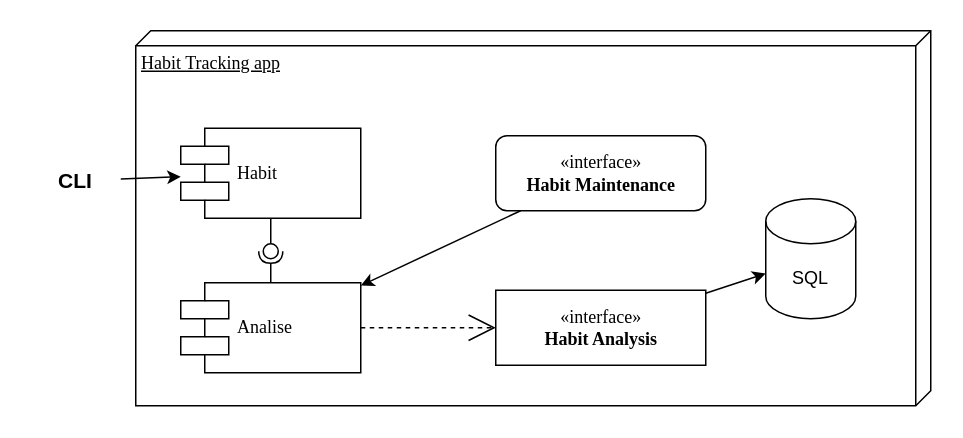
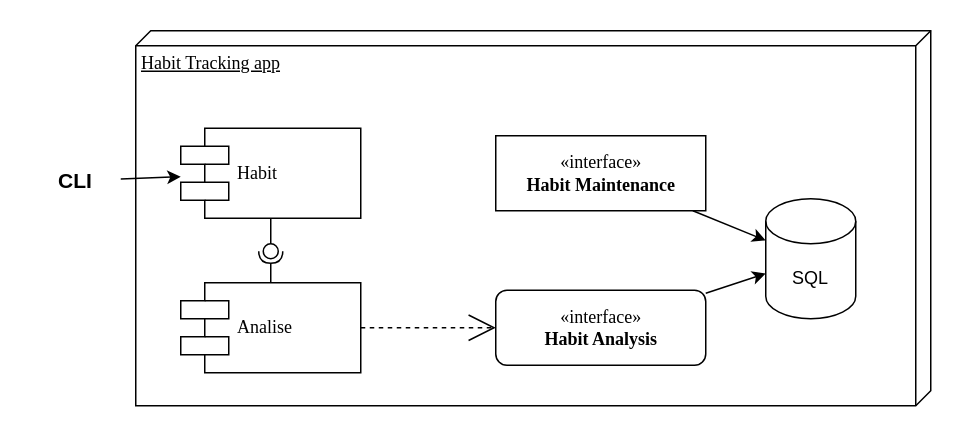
(601, 173) -> (601, 173)
(445, 246) -> (724, 224)
(601, 328) -> (601, 328)
